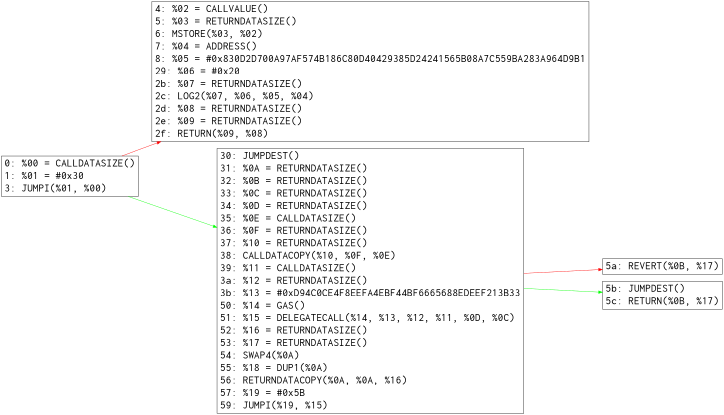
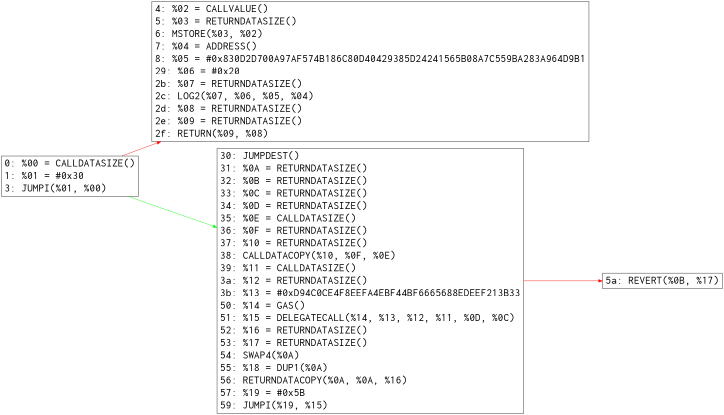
(662, 295) -> none
